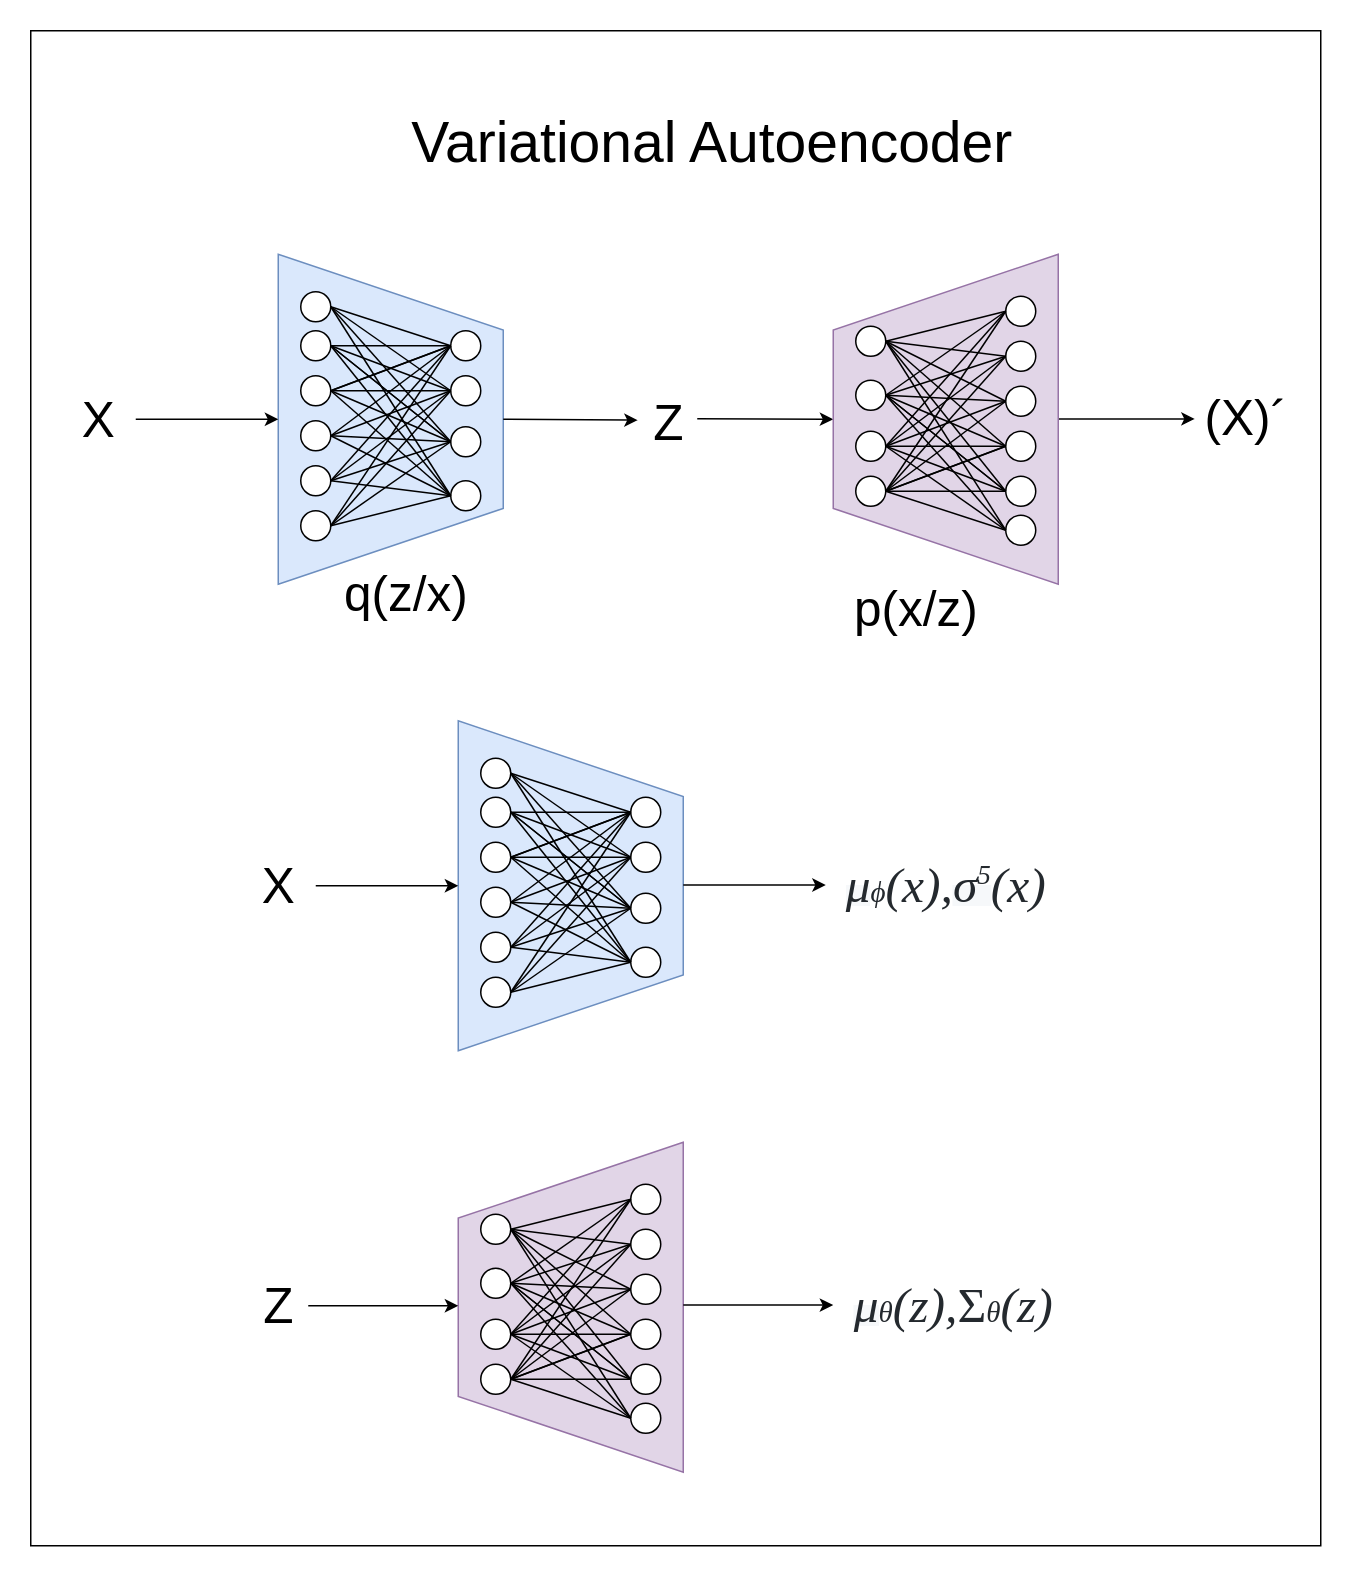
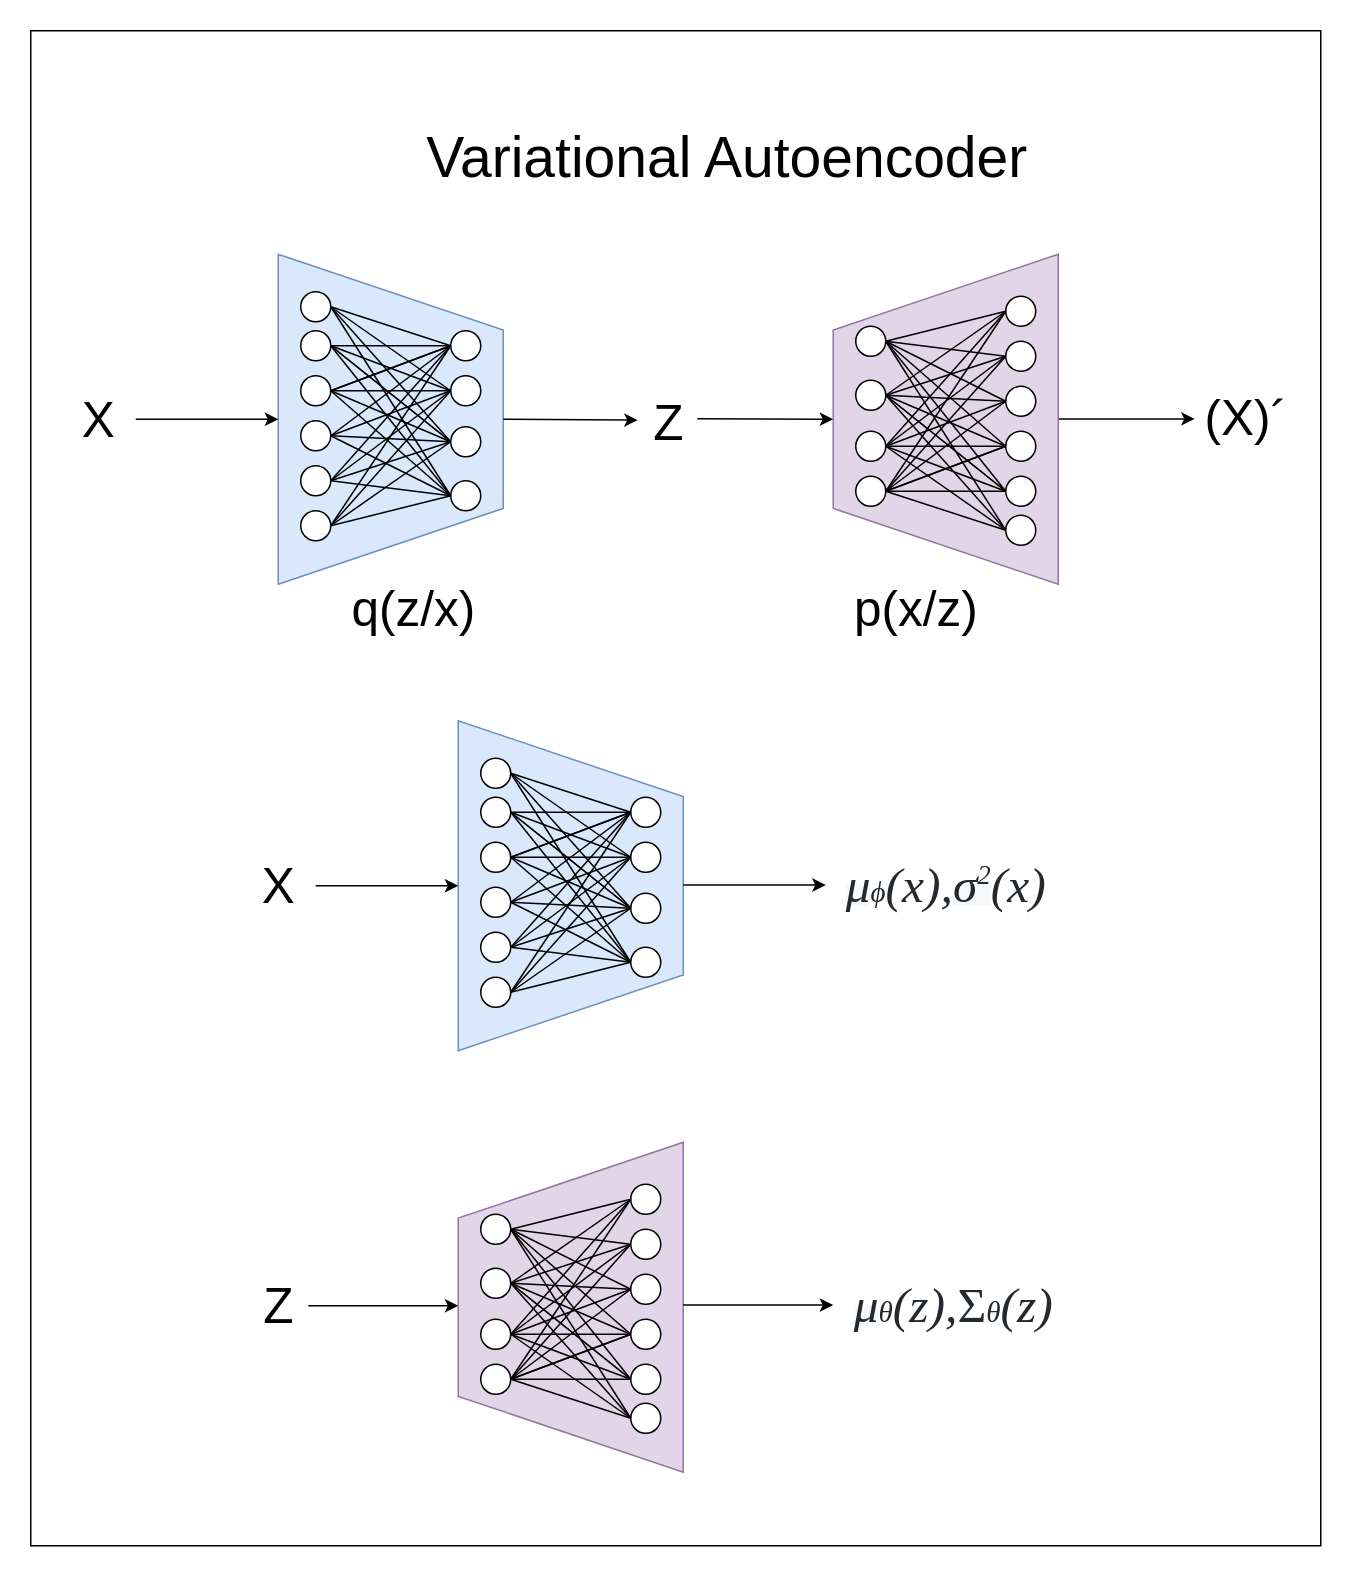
(713, 143) -> (728, 158)
(406, 593) -> (413, 608)
(947, 886) -> (947, 886)
